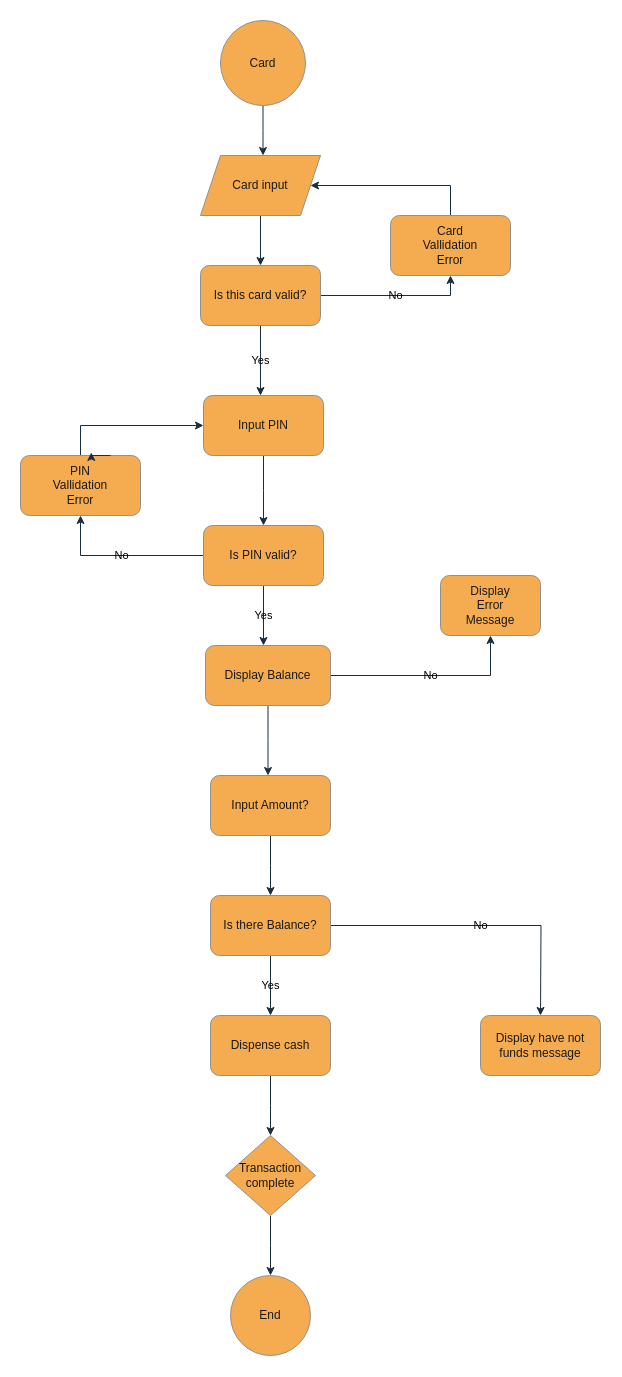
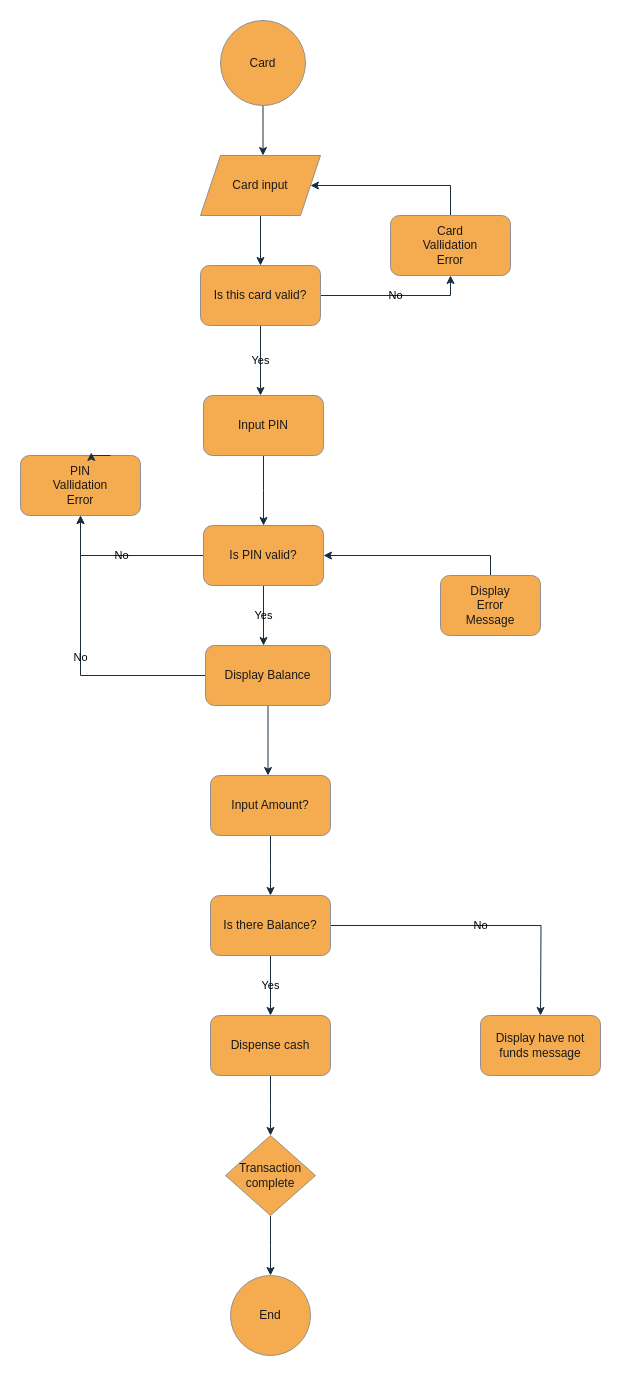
(124, 426) -> none
none -> (420, 556)
(427, 676) -> (85, 676)
